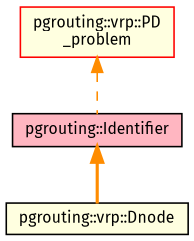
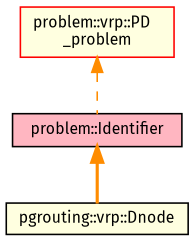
(97, 32) -> (97, 32)
(97, 130) -> (97, 130)
